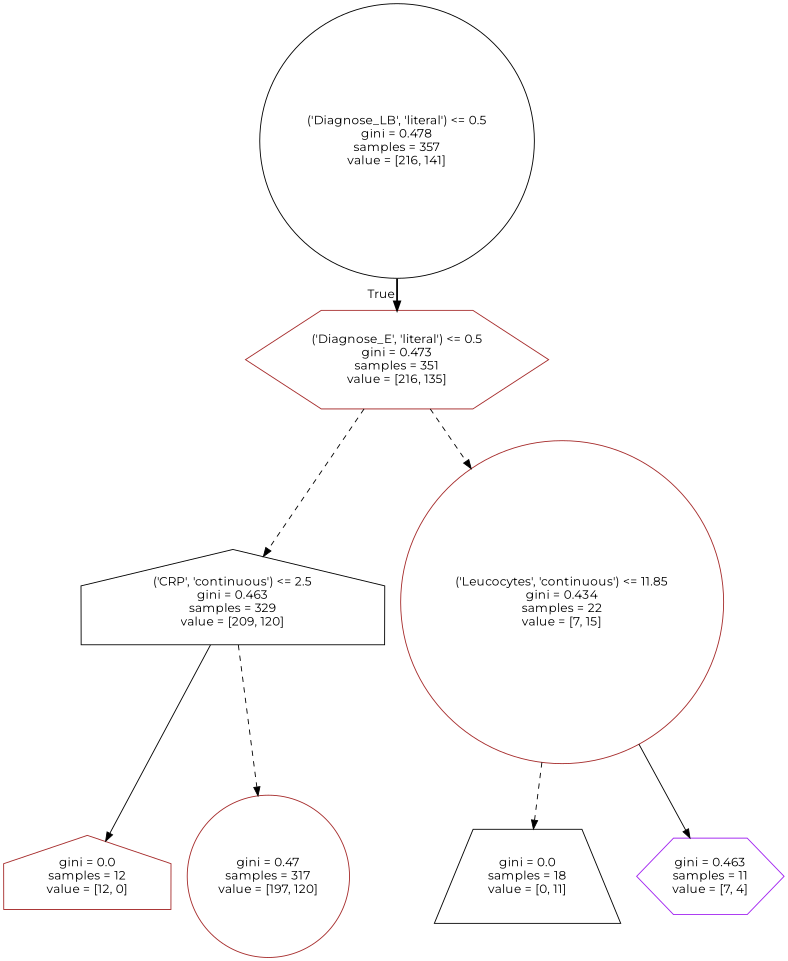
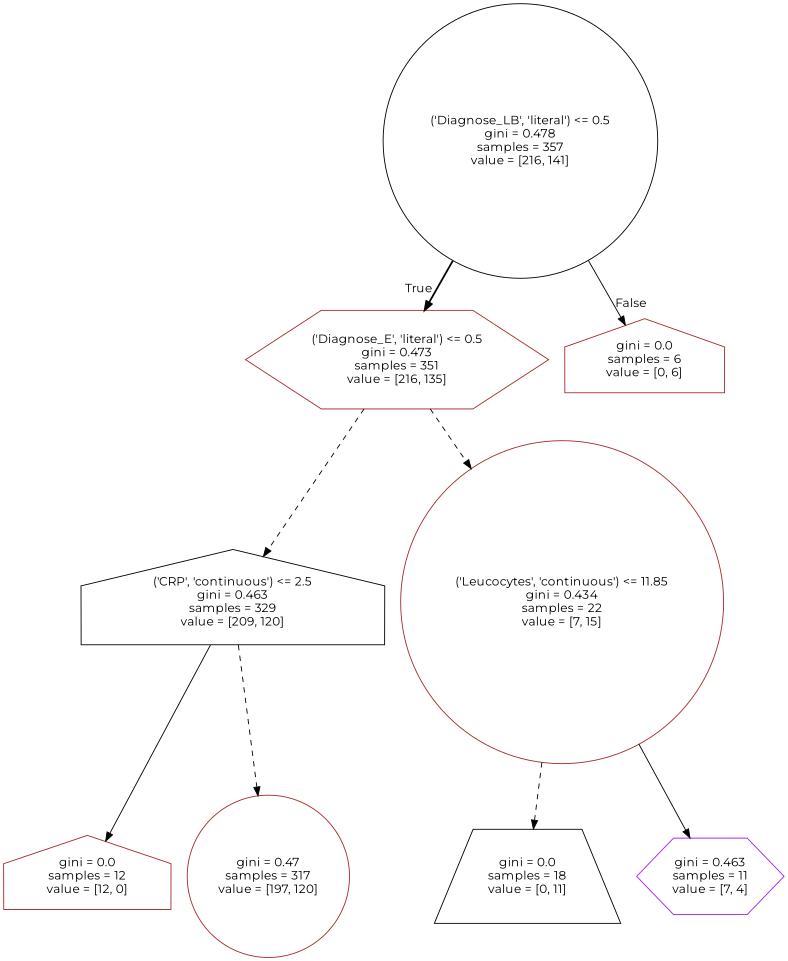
none -> (645, 360)
